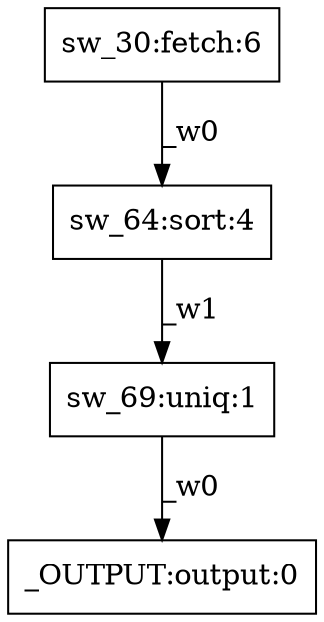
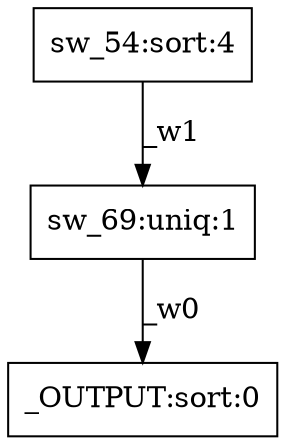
(162, 45) -> none
(162, 222) -> (143, 45)
(162, 577) -> (143, 400)
